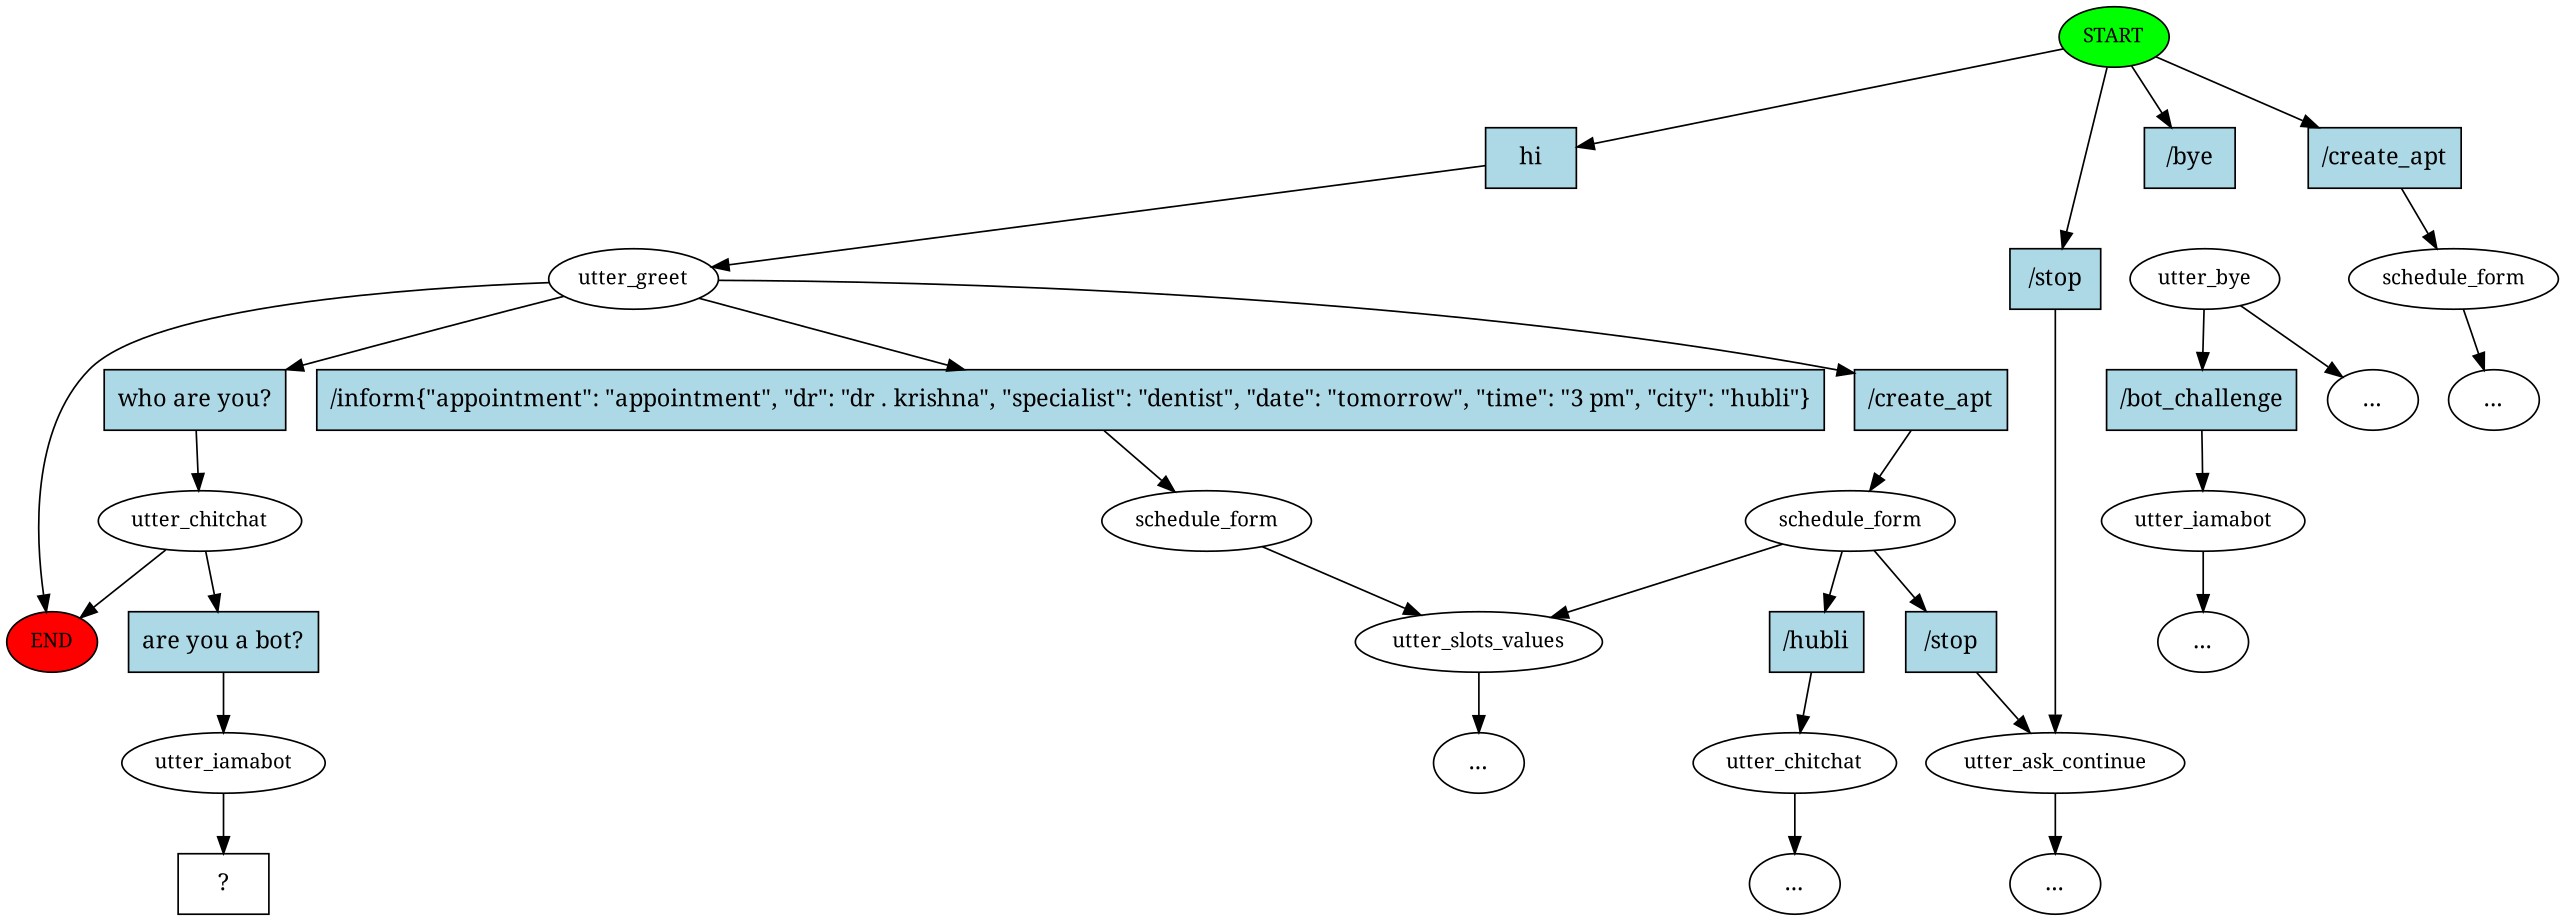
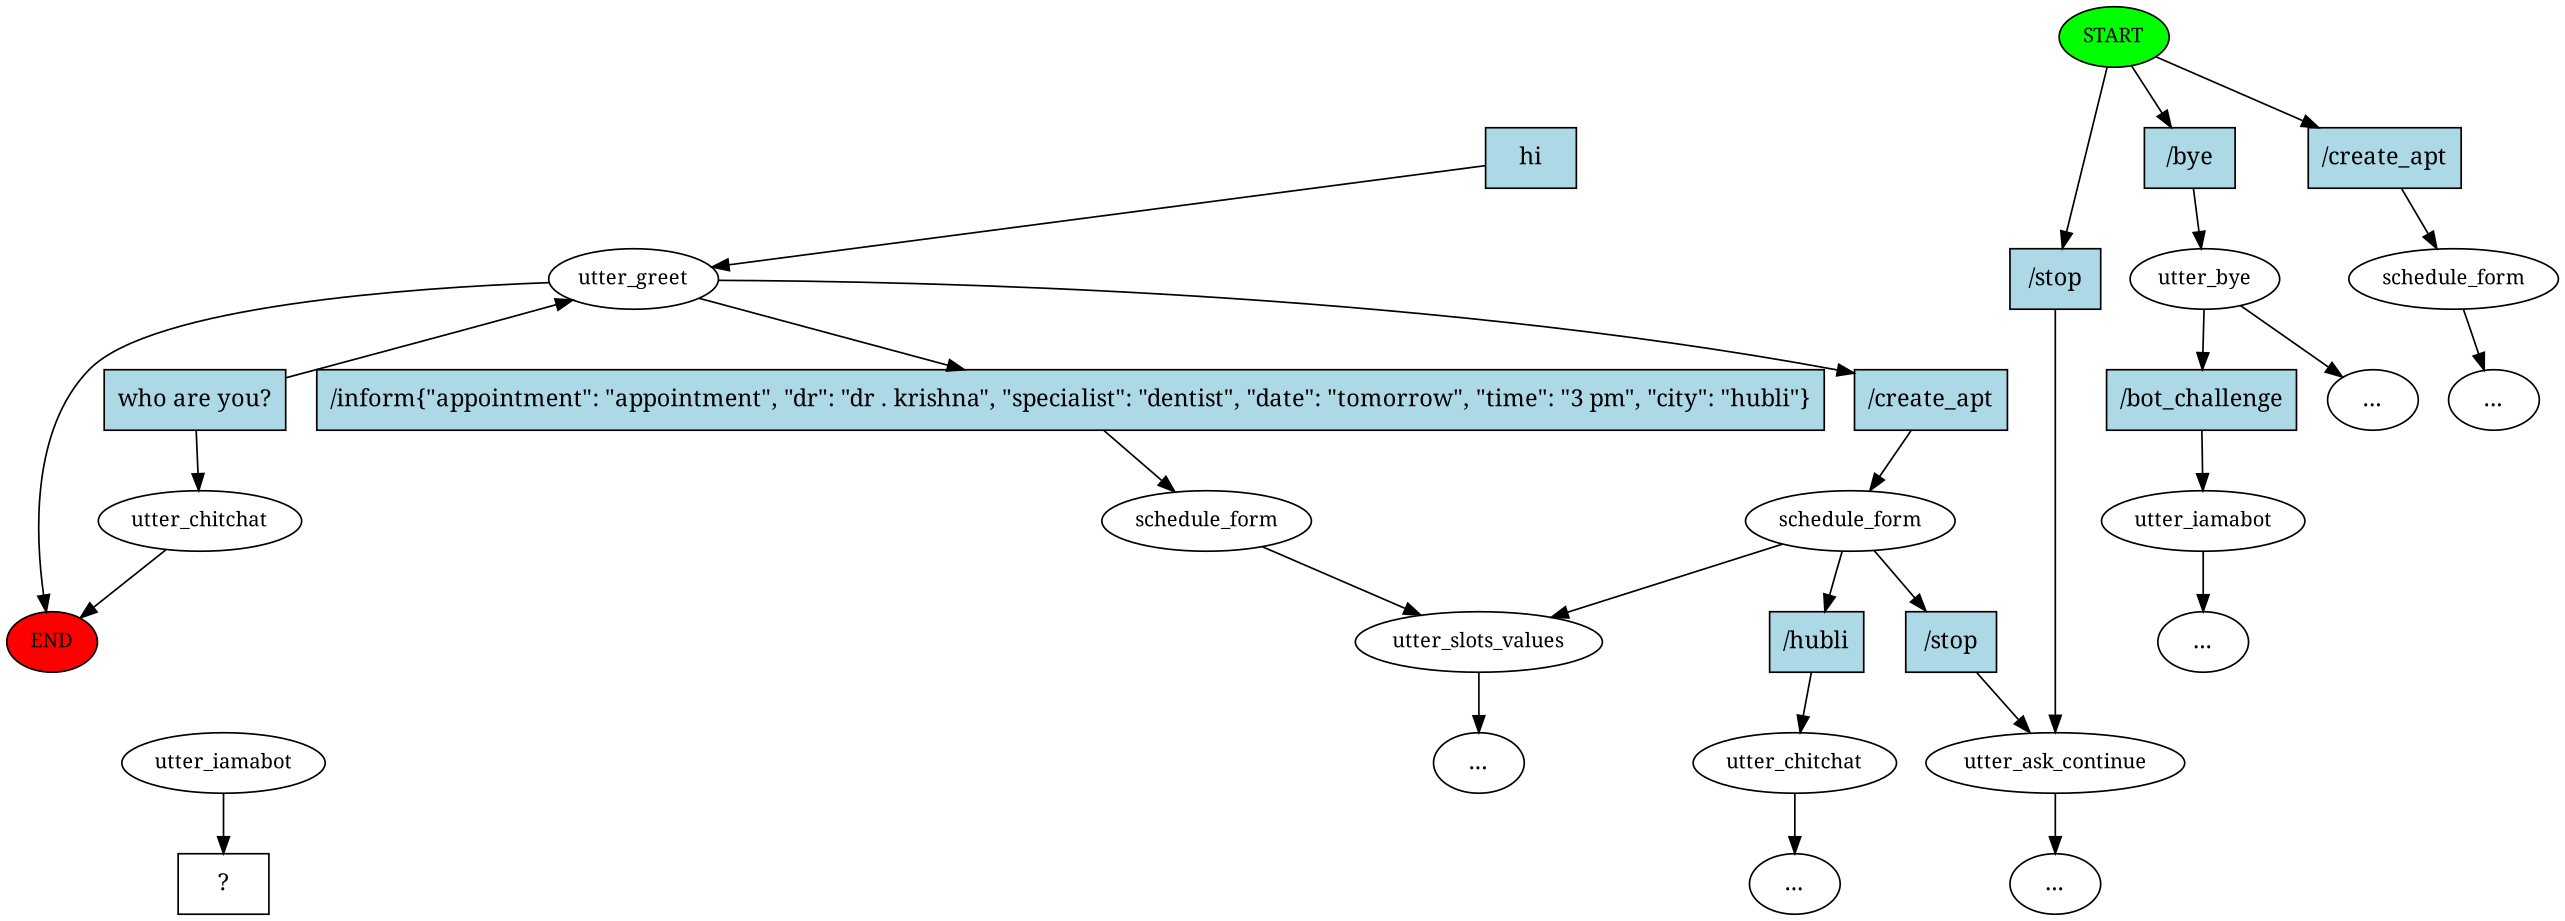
(1829, 96) -> none
none -> (2196, 210)
(433, 330) -> (421, 341)
(224, 642) -> none
